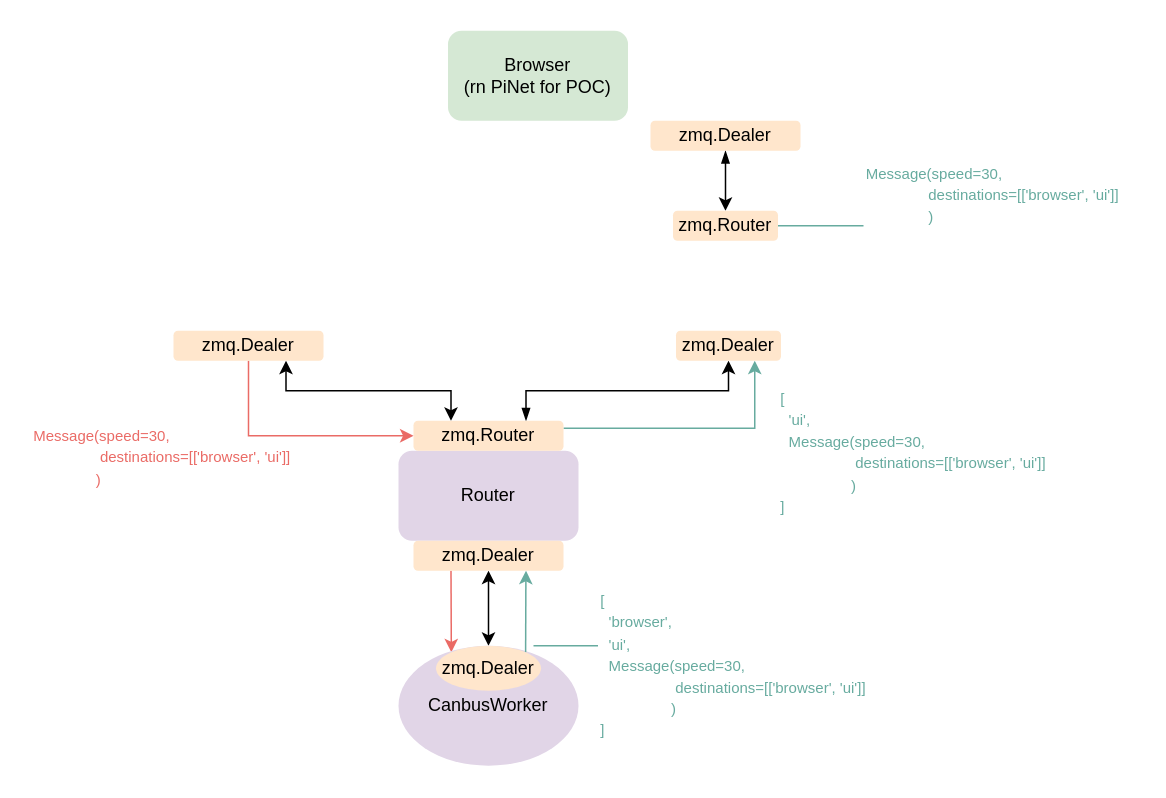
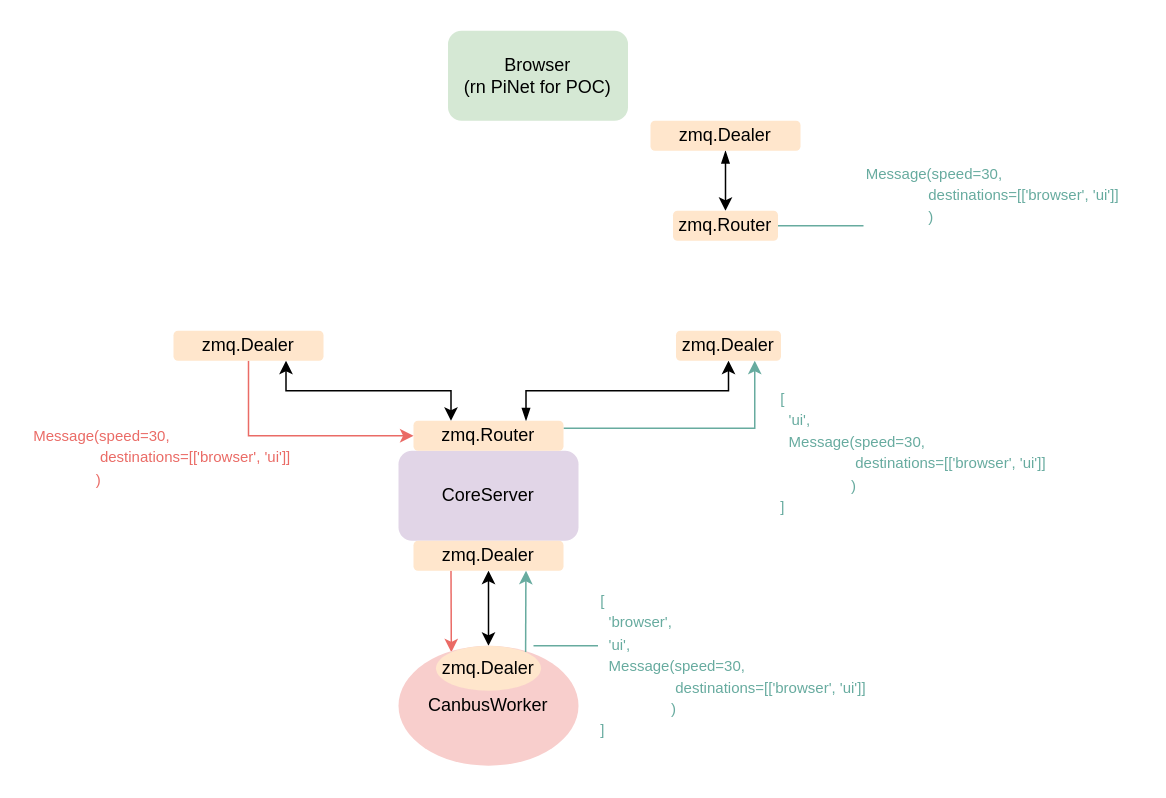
(488, 496) -> (488, 496)
(488, 706) -> (488, 706)
